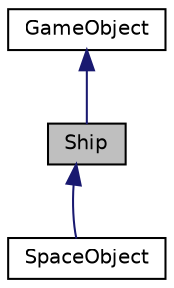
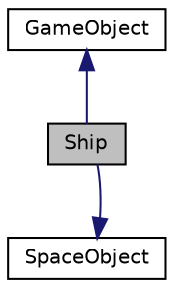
(73, 212) -> (100, 191)
